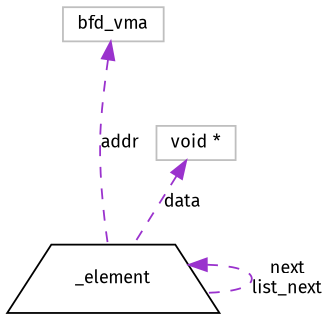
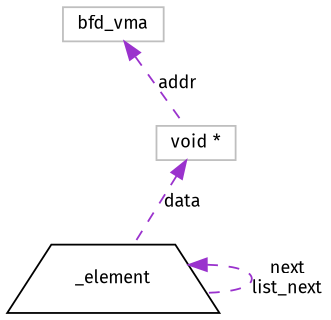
(100, 152) -> (160, 91)
